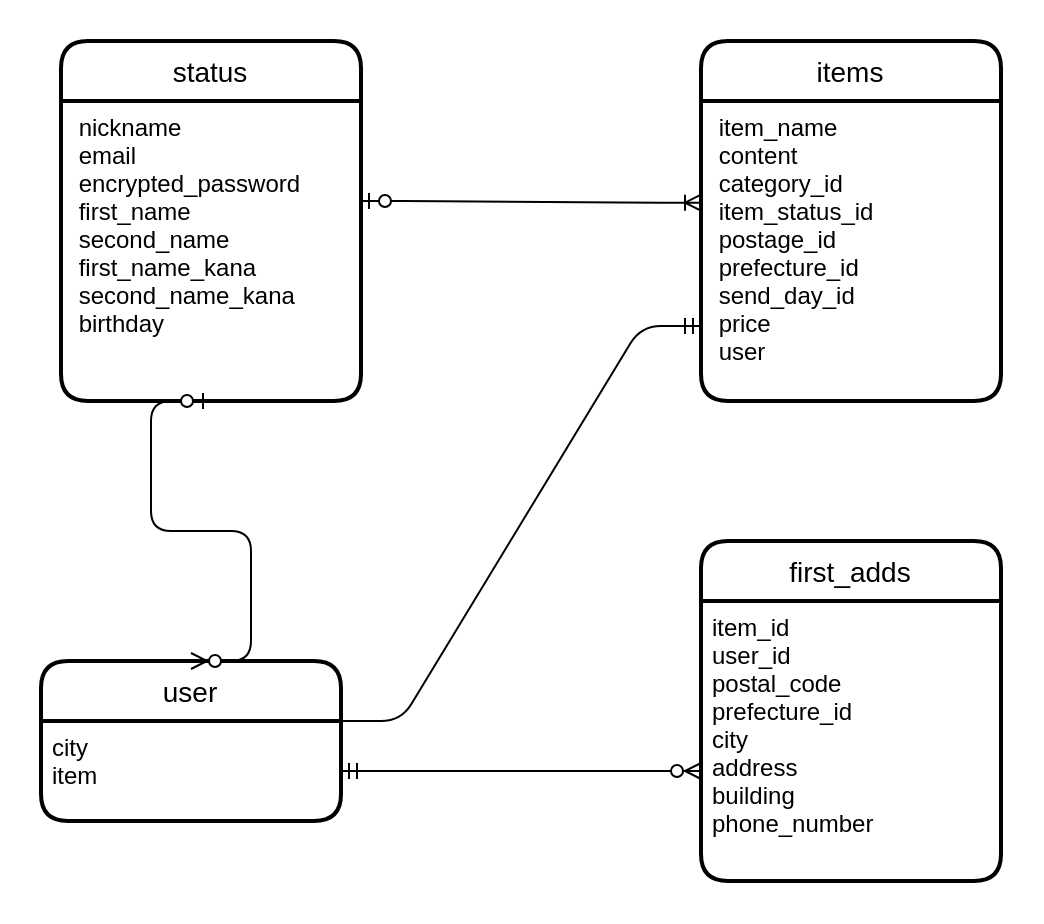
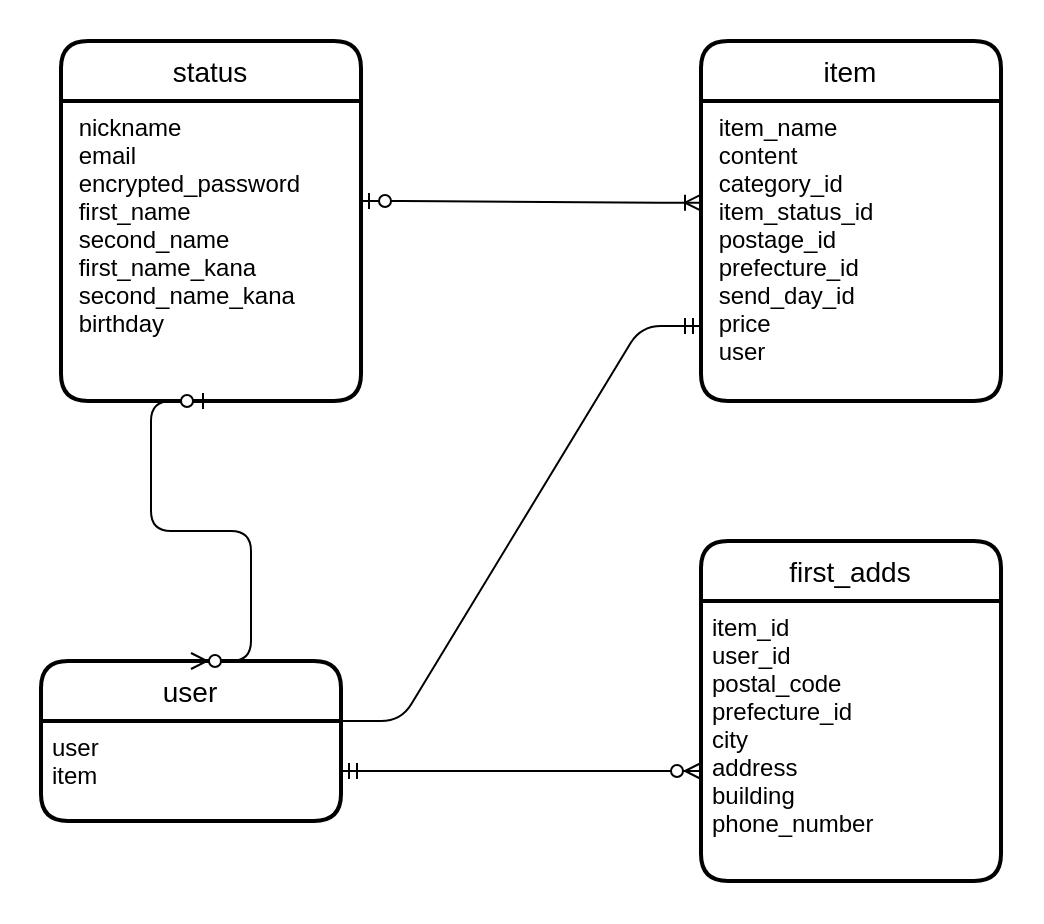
(850, 73) -> (850, 73)
(76, 748) -> (79, 748)
